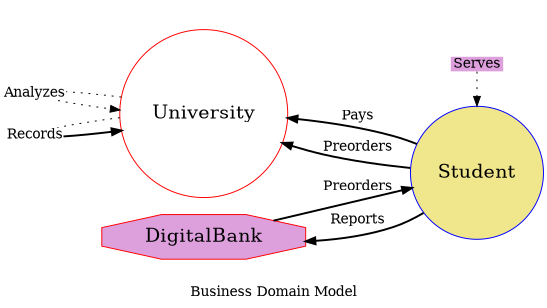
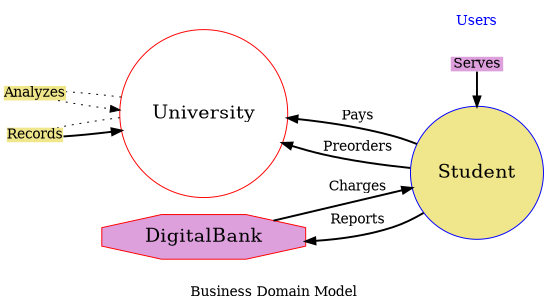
none -> (477, 21)
(477, 84) -> (477, 84)
(35, 93) -> (35, 93)
(35, 135) -> (35, 135)
(358, 187) -> (358, 187)
